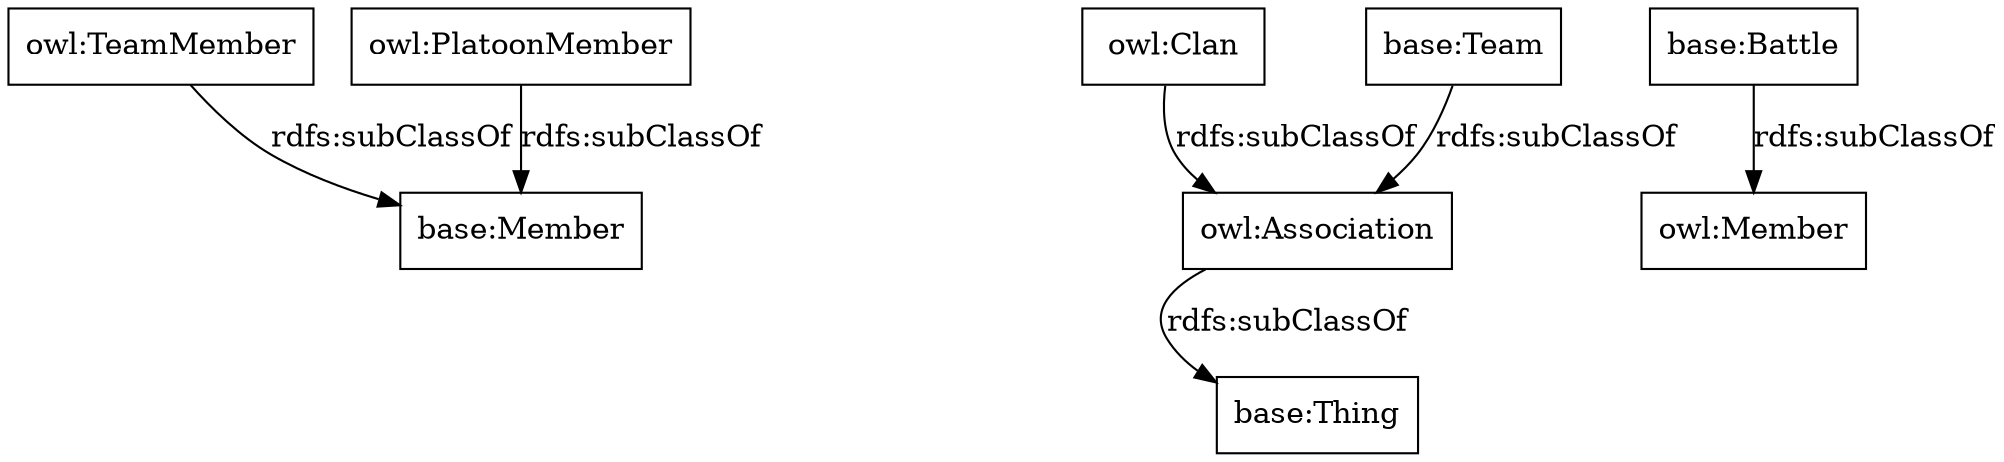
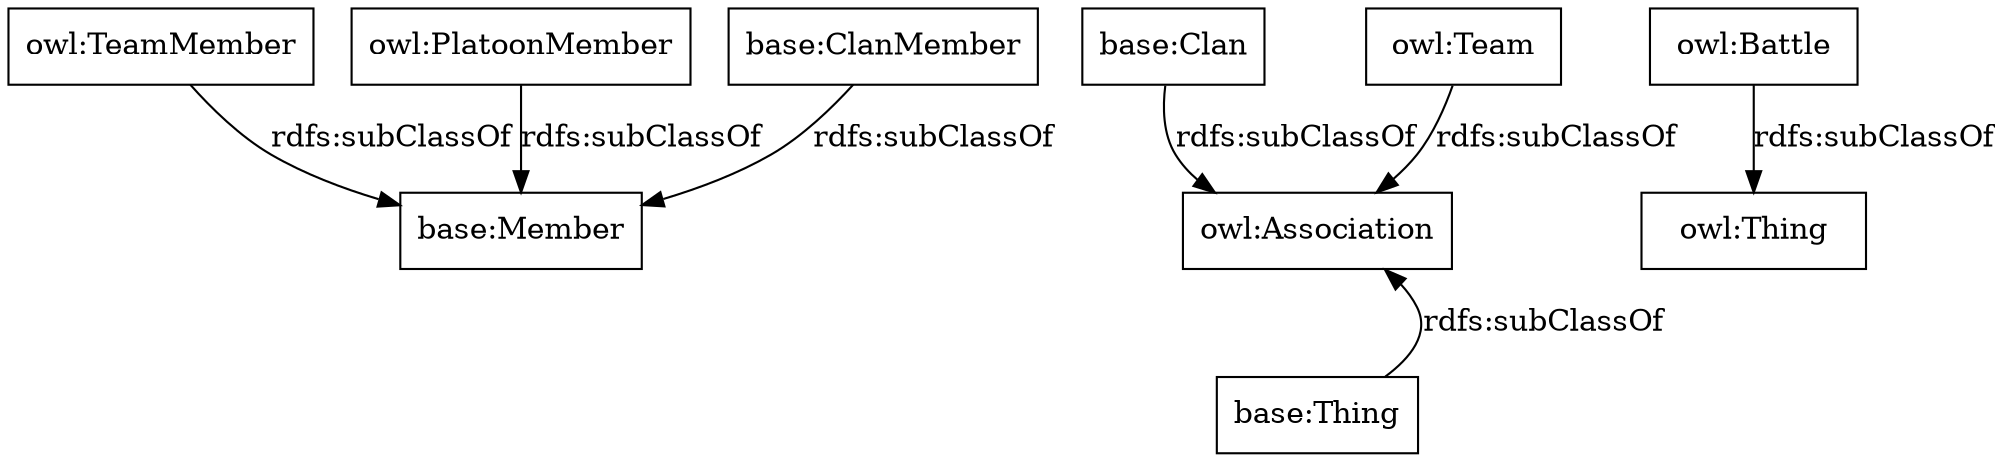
none -> (883, 47)
(1173, 47) -> (1173, 47)
(1464, 47) -> (1464, 47)
(1754, 47) -> (1754, 47)
(1754, 231) -> (1754, 231)
(1161, 317) -> (1420, 334)
